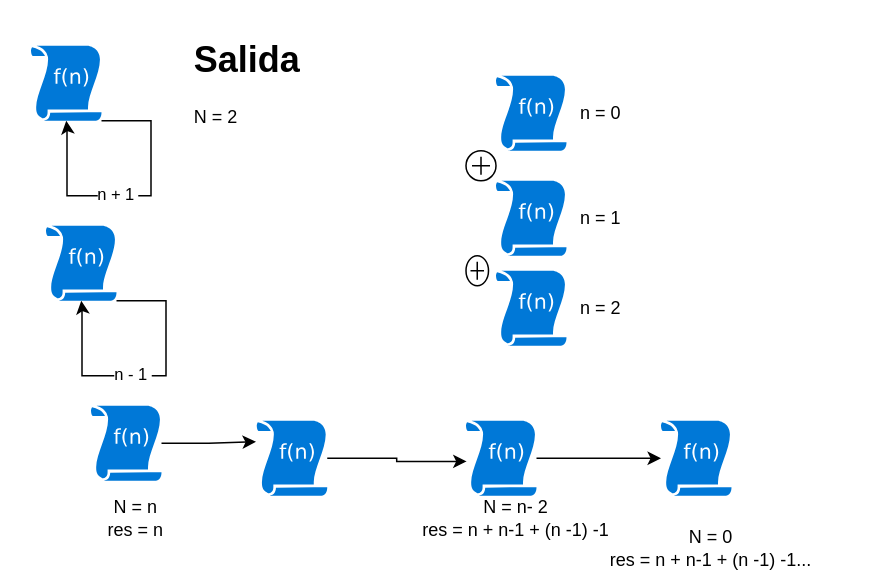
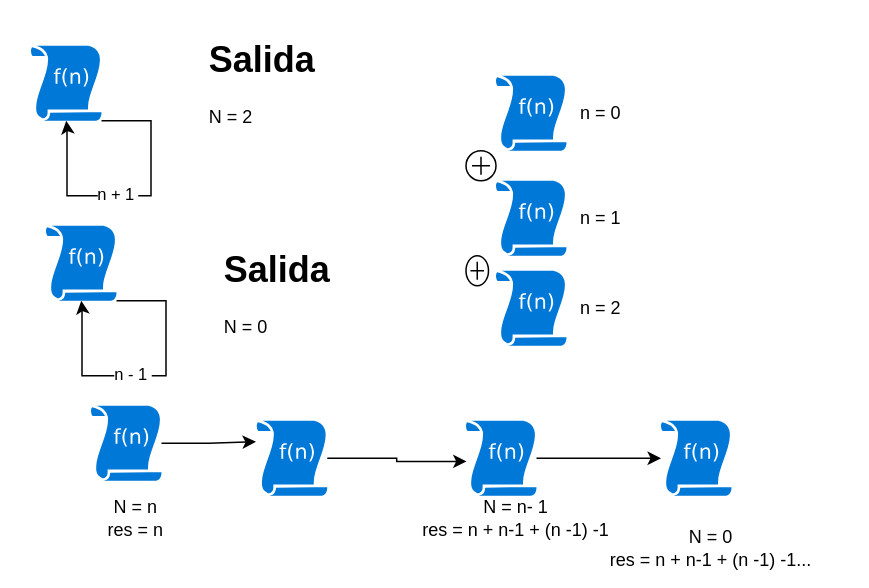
(262, 83) -> (277, 83)
none -> (292, 293)
(516, 518) -> (516, 518)
